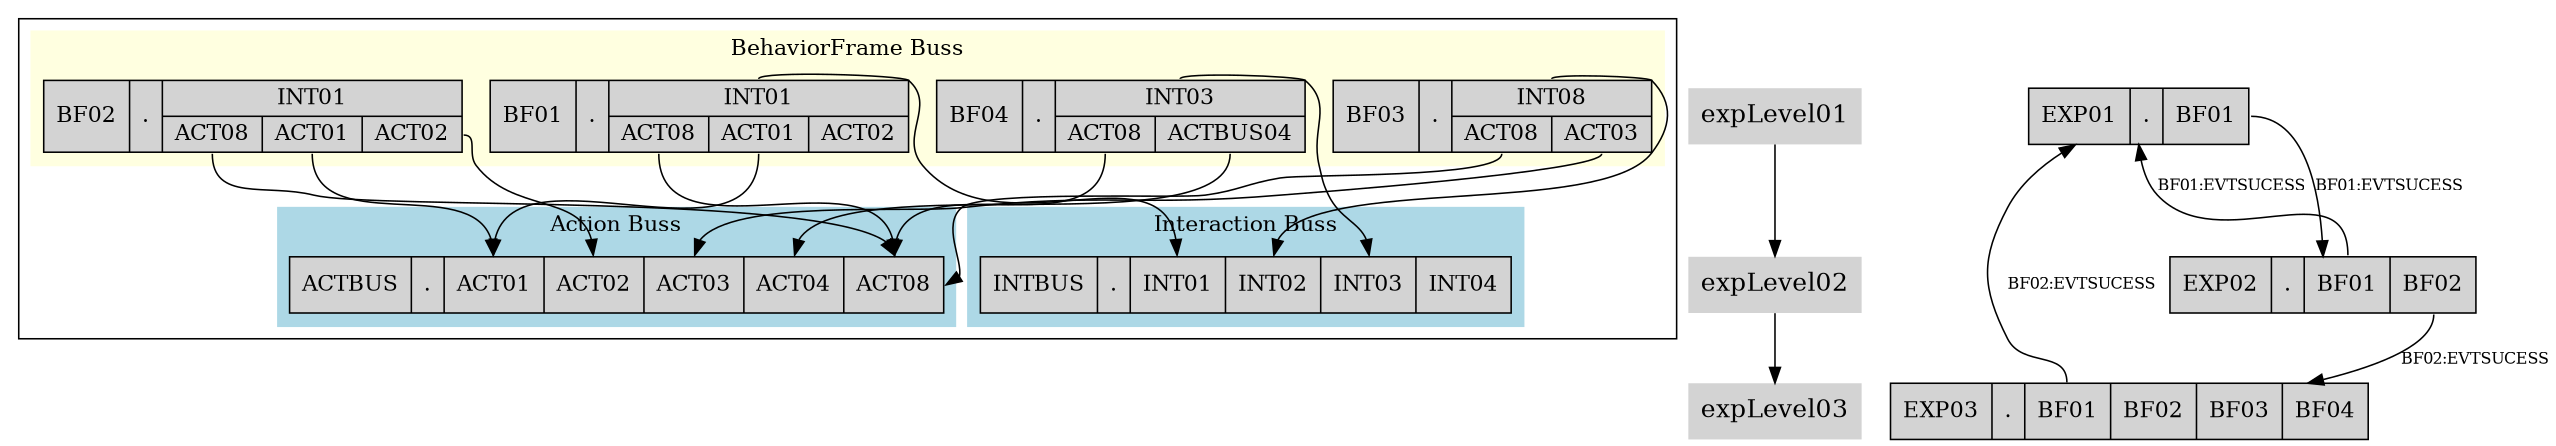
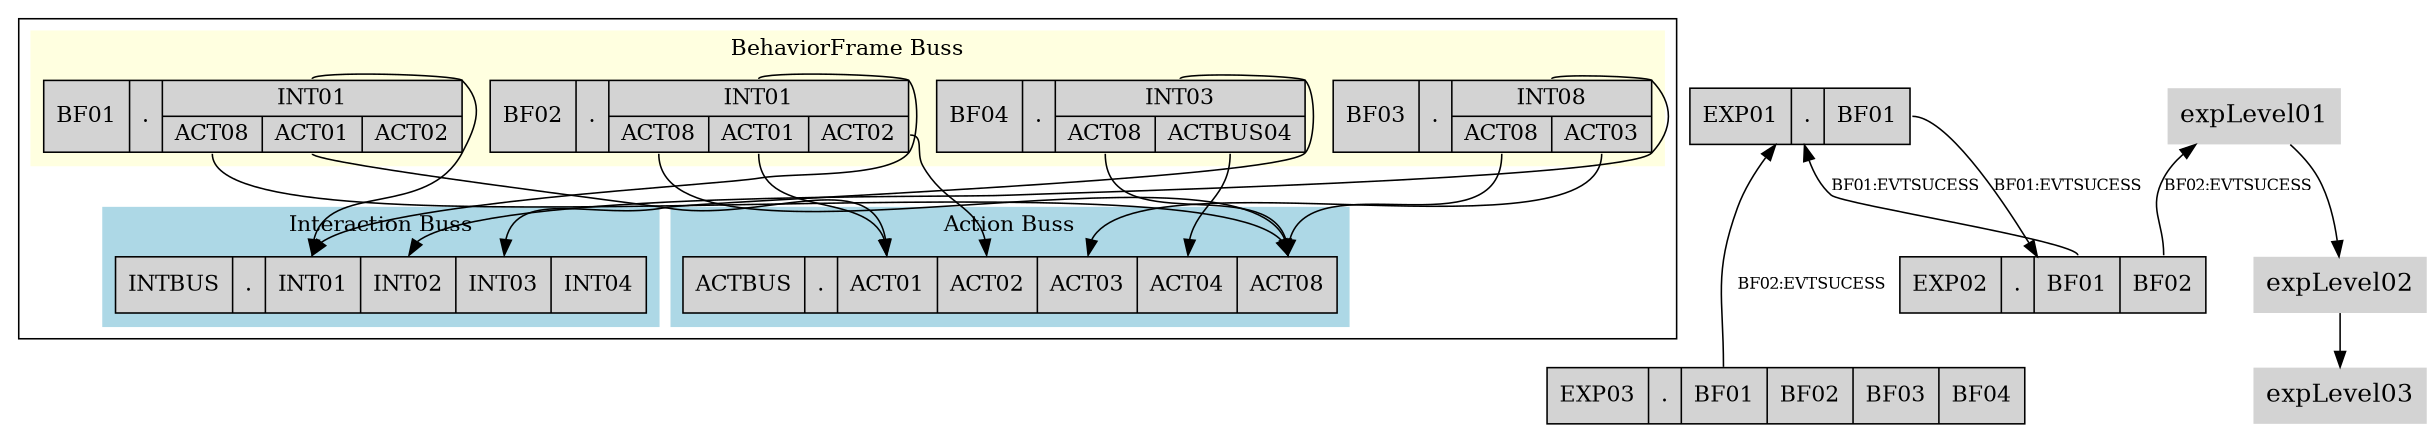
none -> (727, 182)
(2387, 359) -> (2157, 201)
